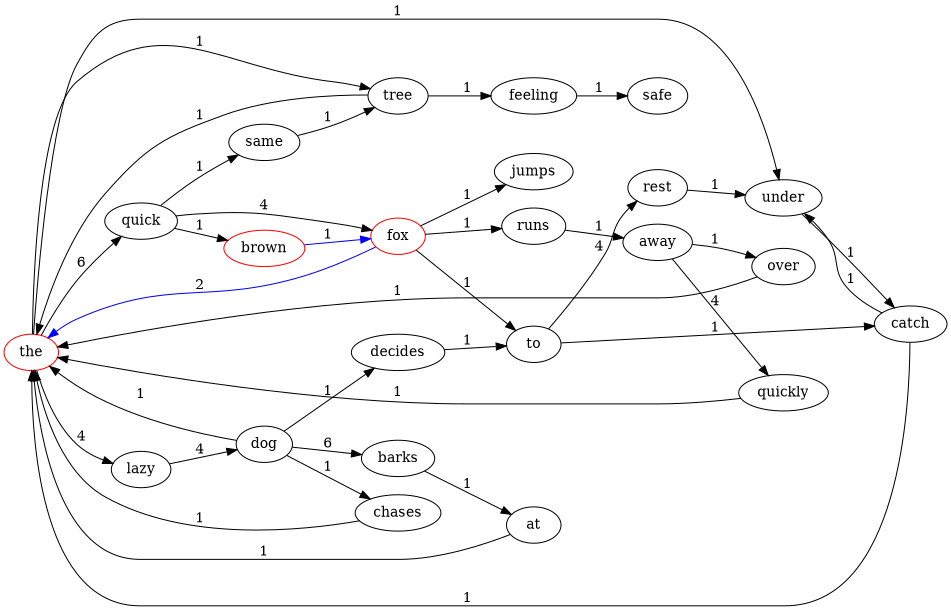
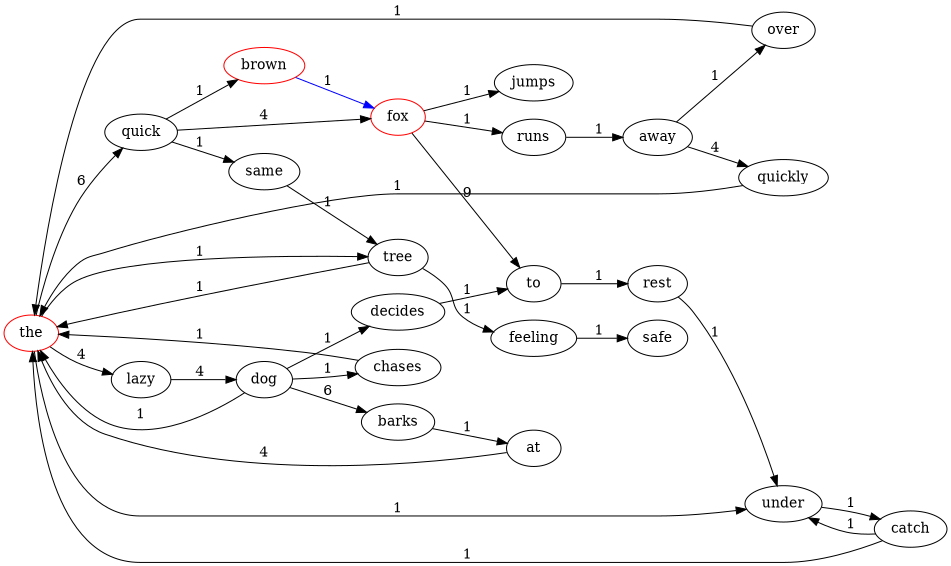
(600, 247) -> (600, 276)
(468, 283) -> (468, 193)
(216, 291) -> none
(713, 335) -> none
(264, 552) -> (264, 453)
